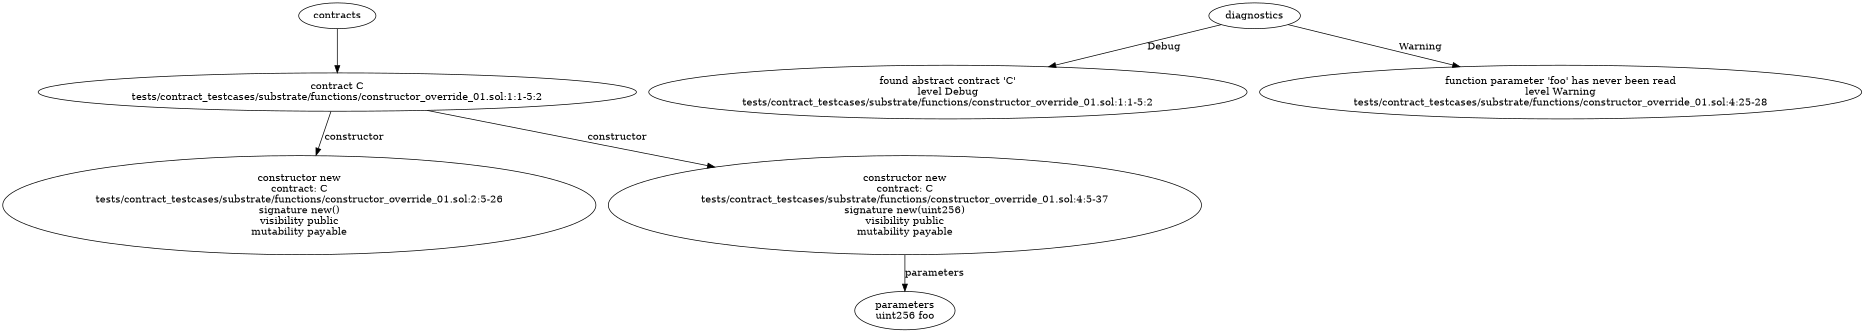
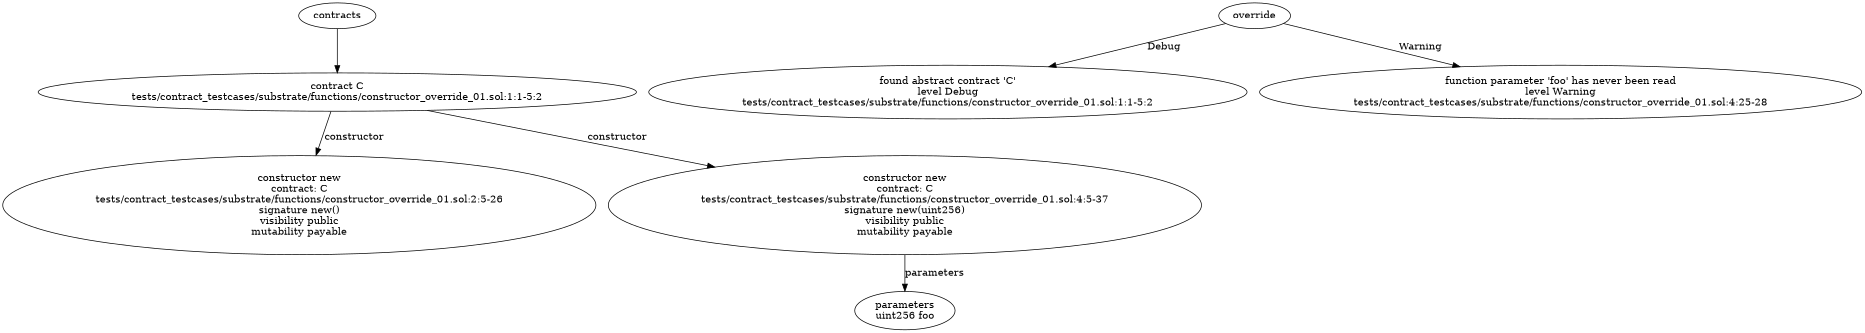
(1255, 16) -> (1255, 16)
